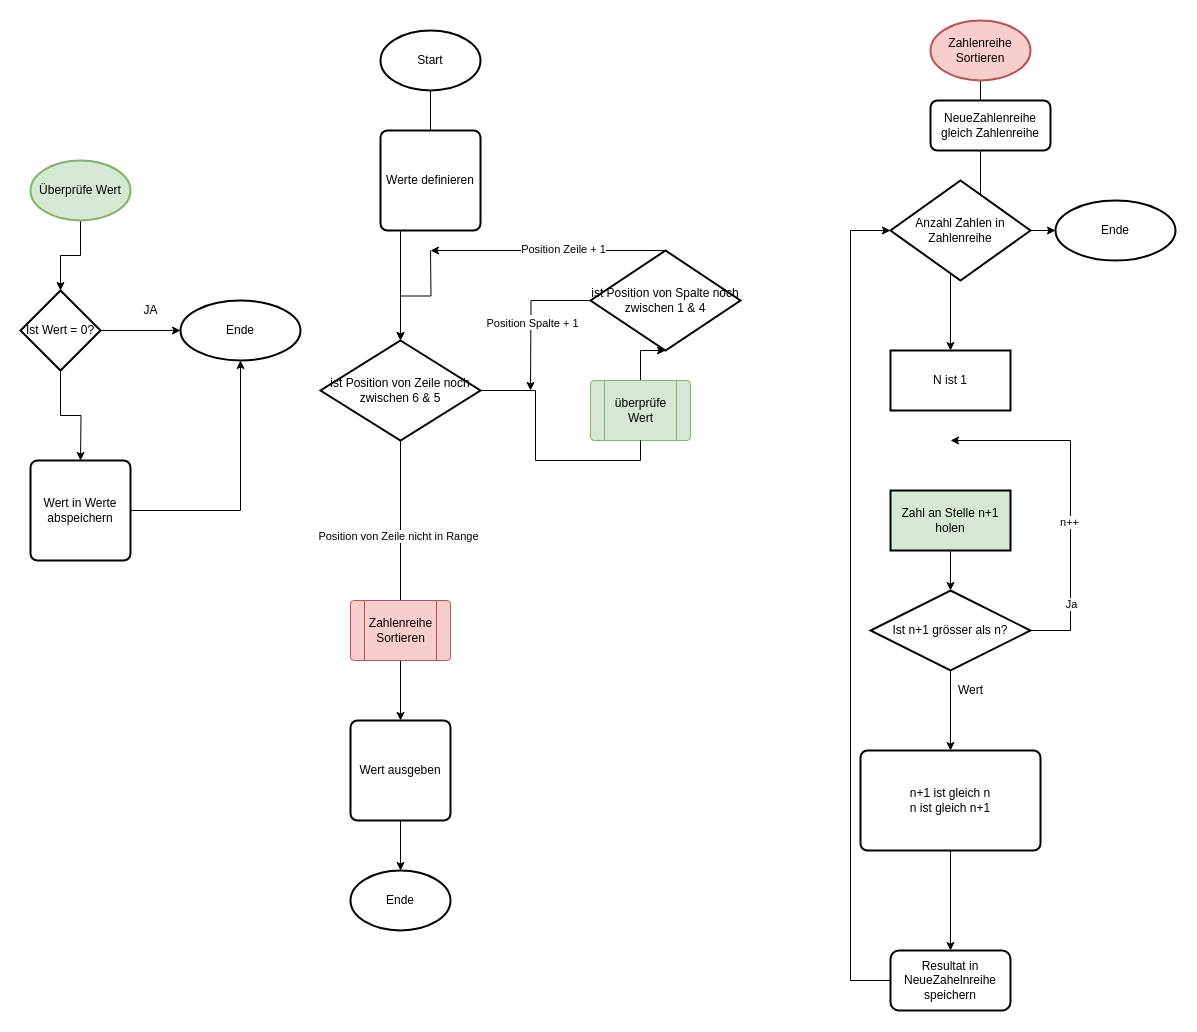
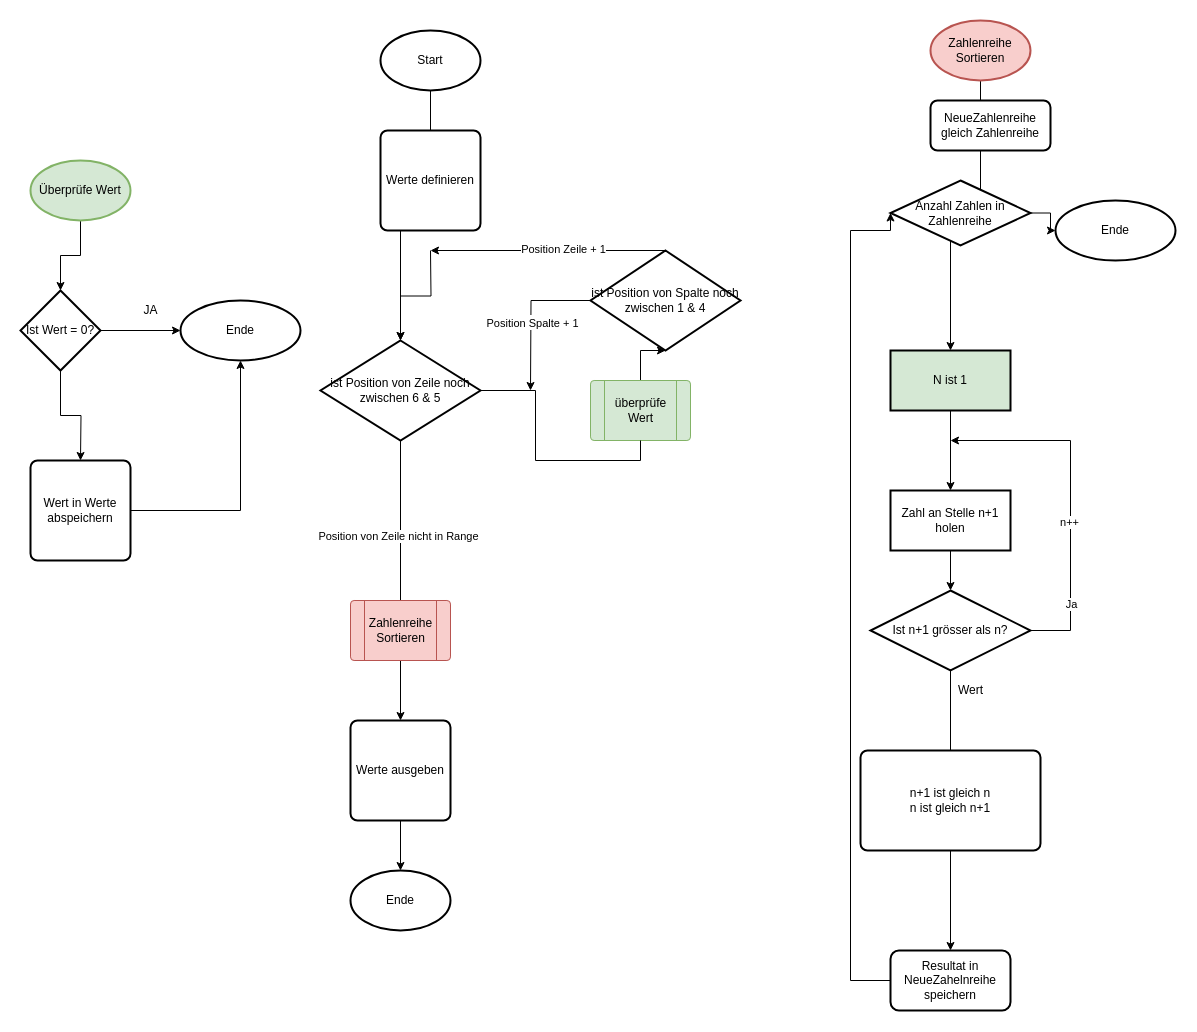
(961, 231) -> (961, 213)
(951, 381) -> (951, 381)
none -> (951, 447)
(951, 521) -> (951, 521)
(951, 742) -> (951, 745)
(401, 771) -> (401, 771)
